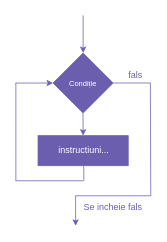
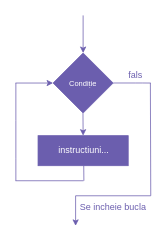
(113, 207) -> (113, 207)
